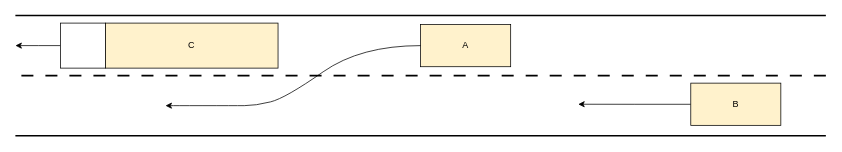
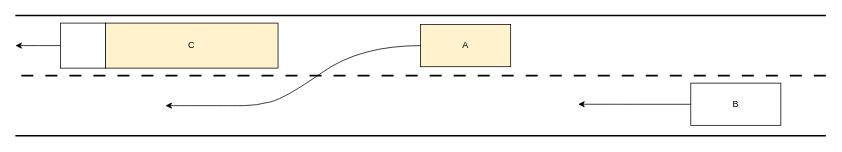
(735, 104) -> (735, 104)
